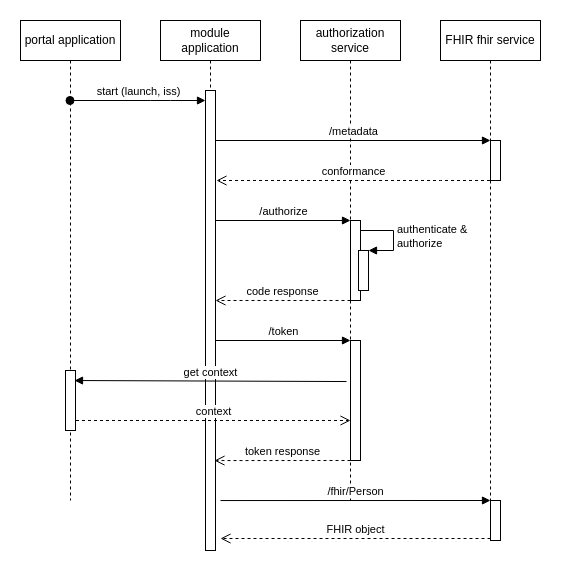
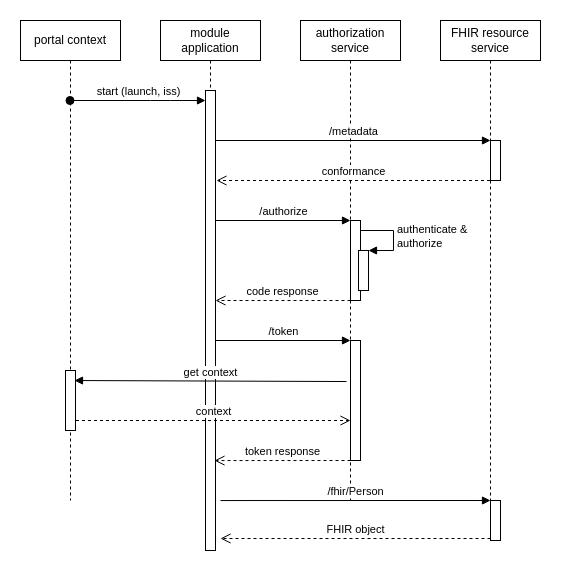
(71, 41) -> (71, 41)
(491, 41) -> (491, 41)
